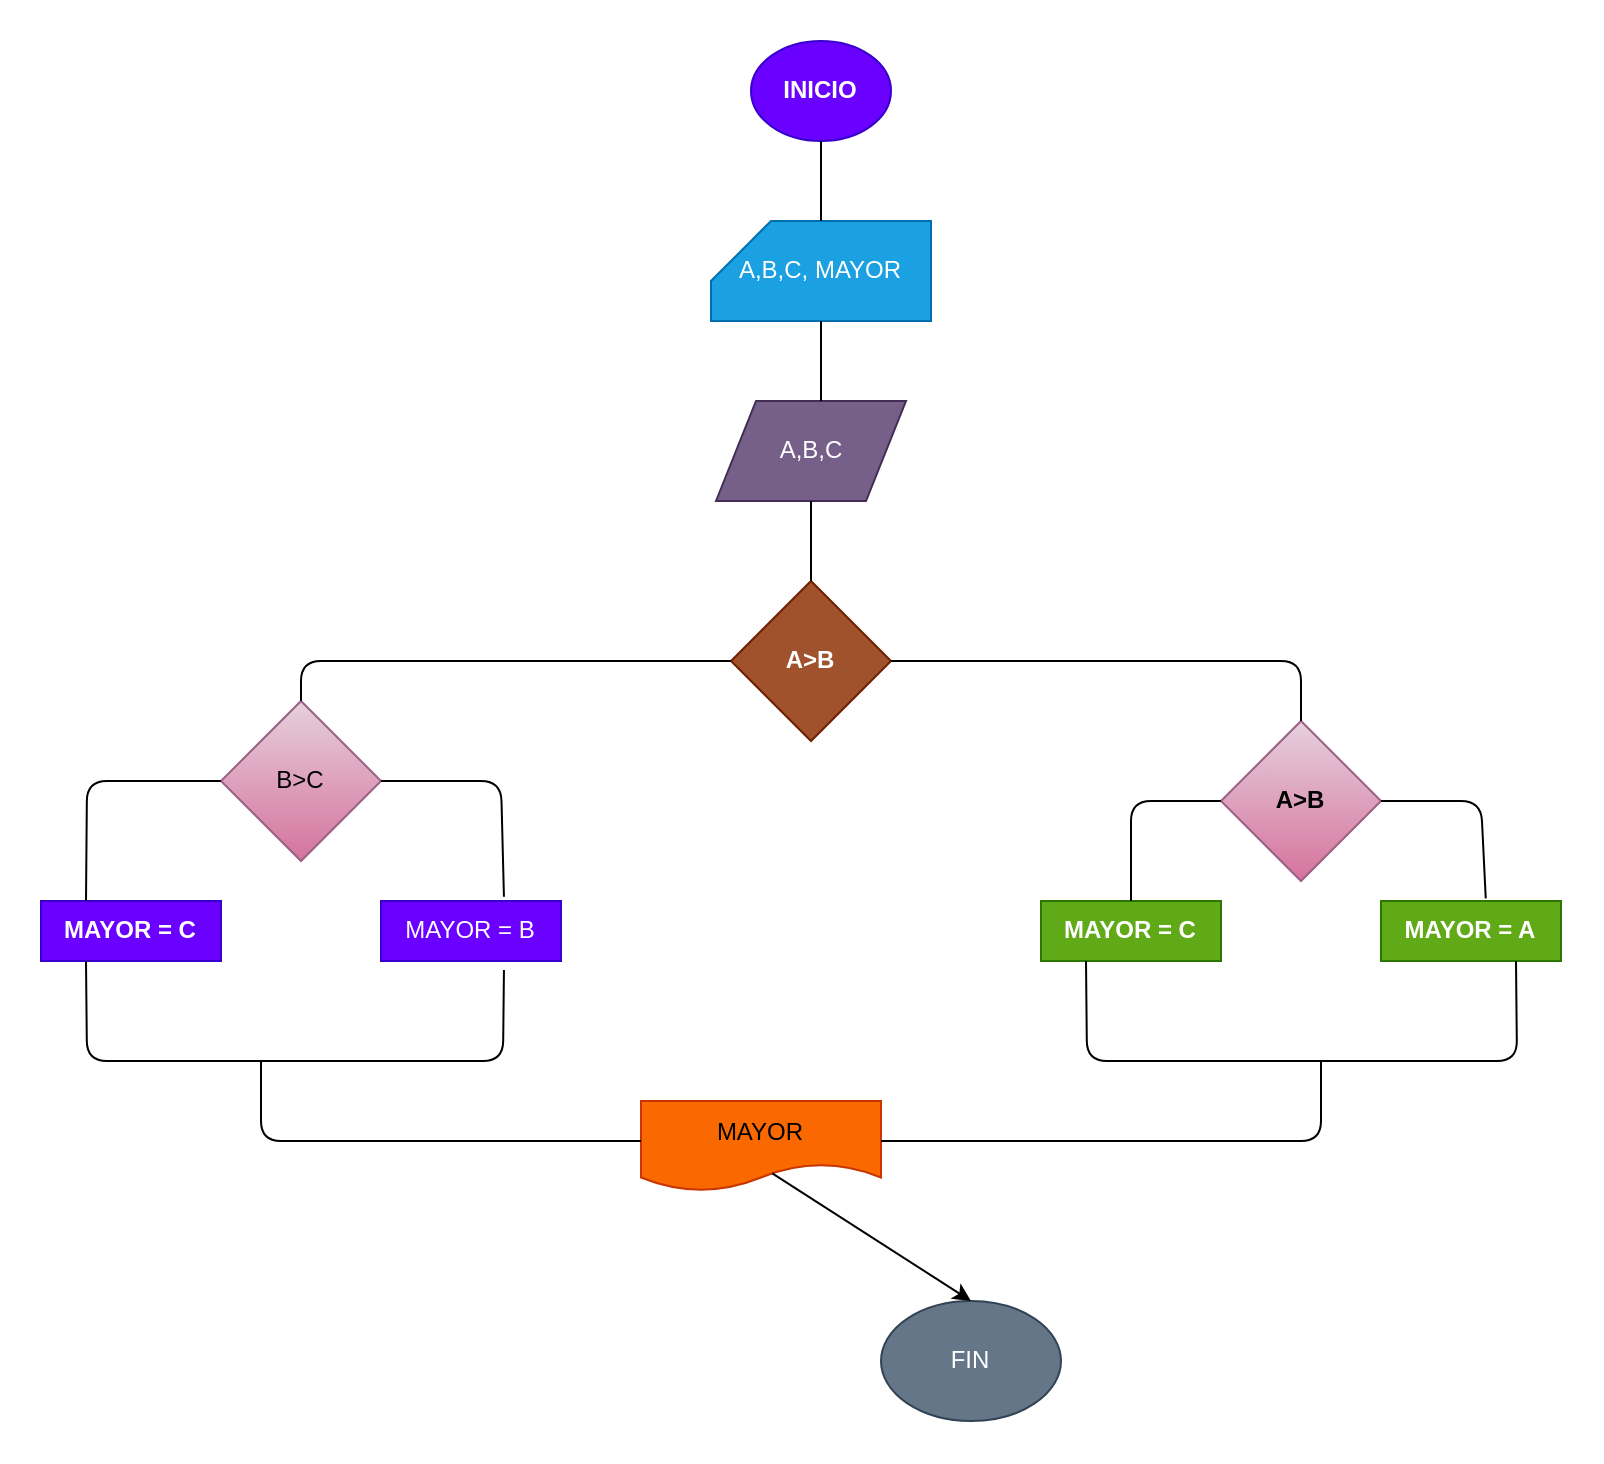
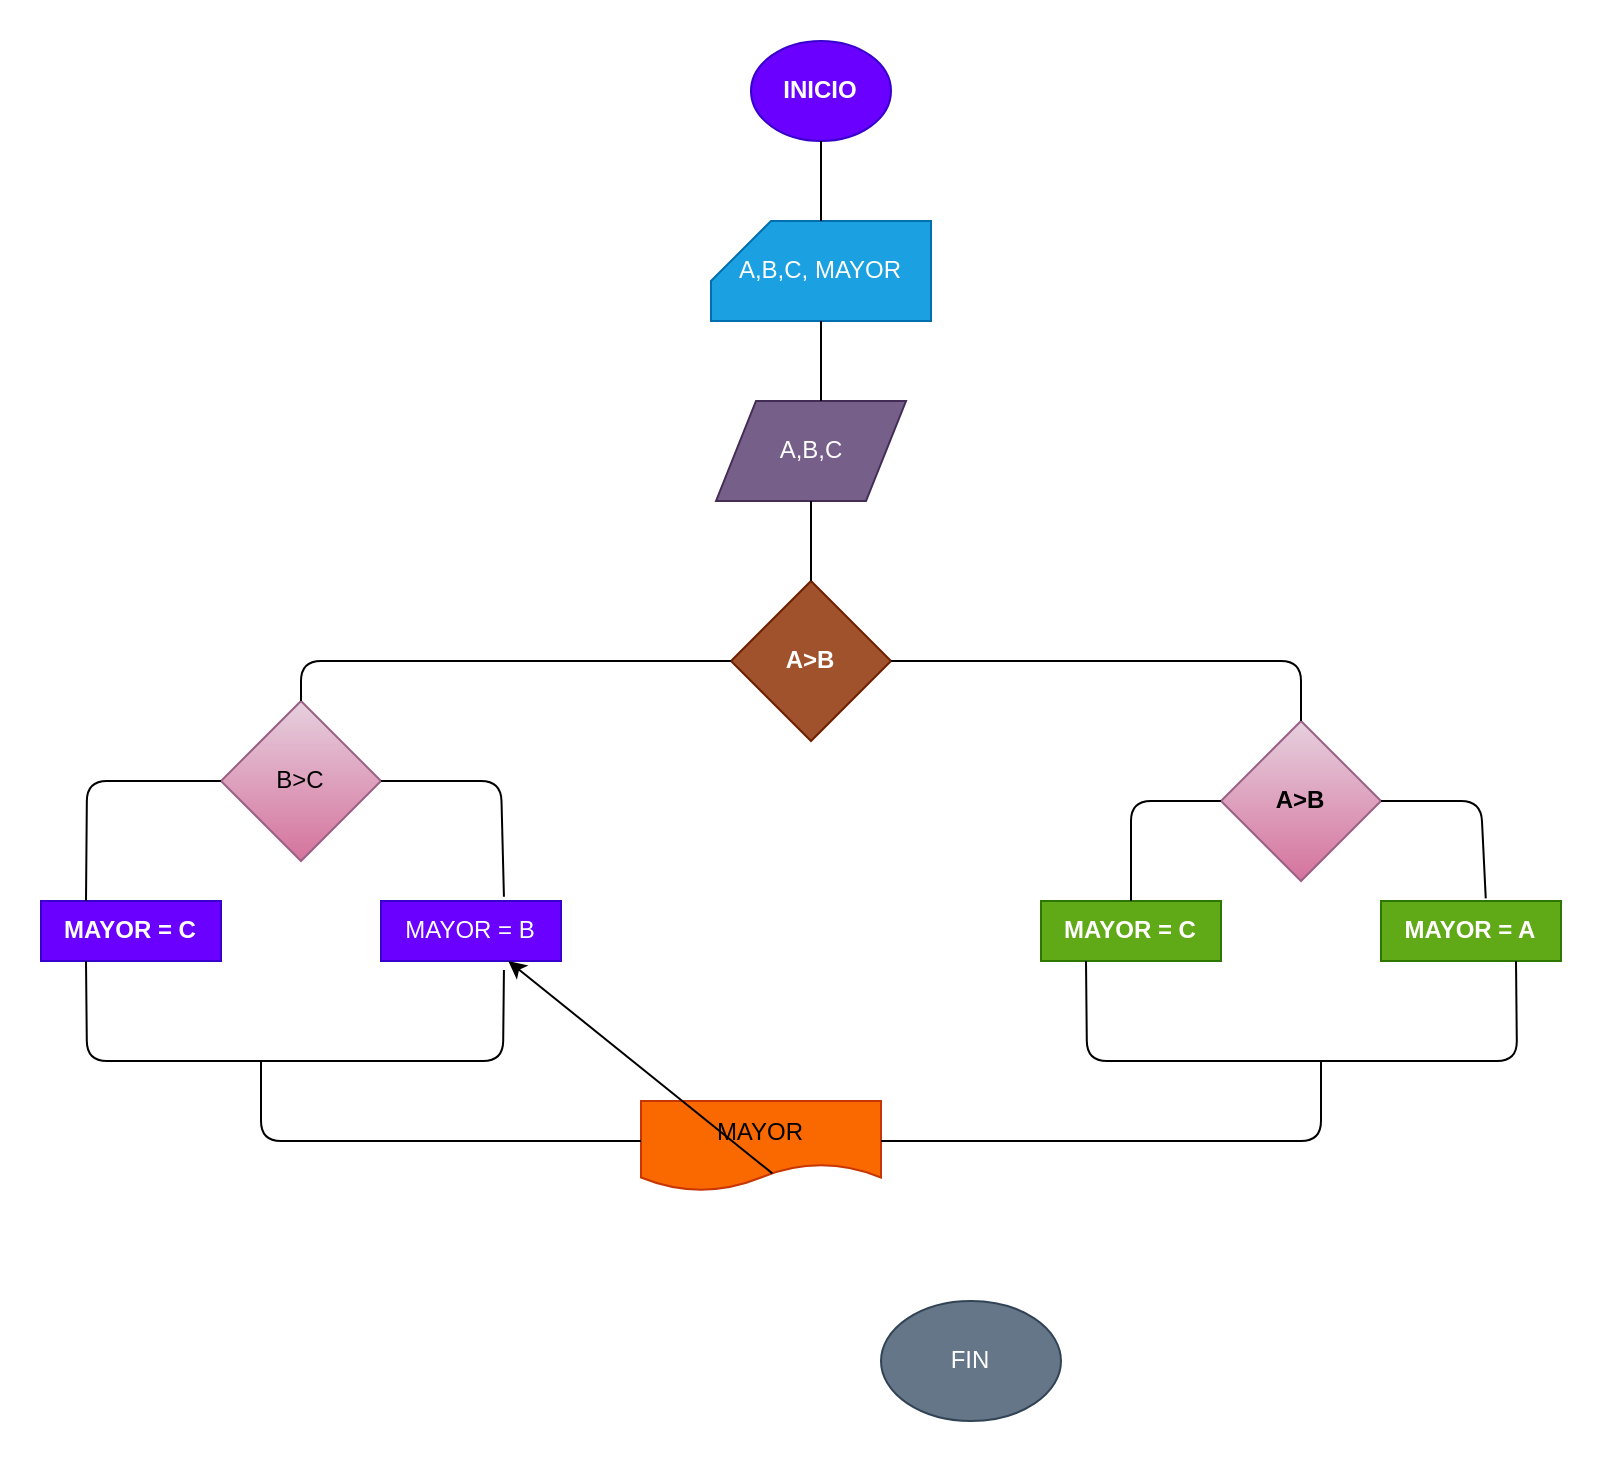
(866, 1233) -> (645, 1071)
